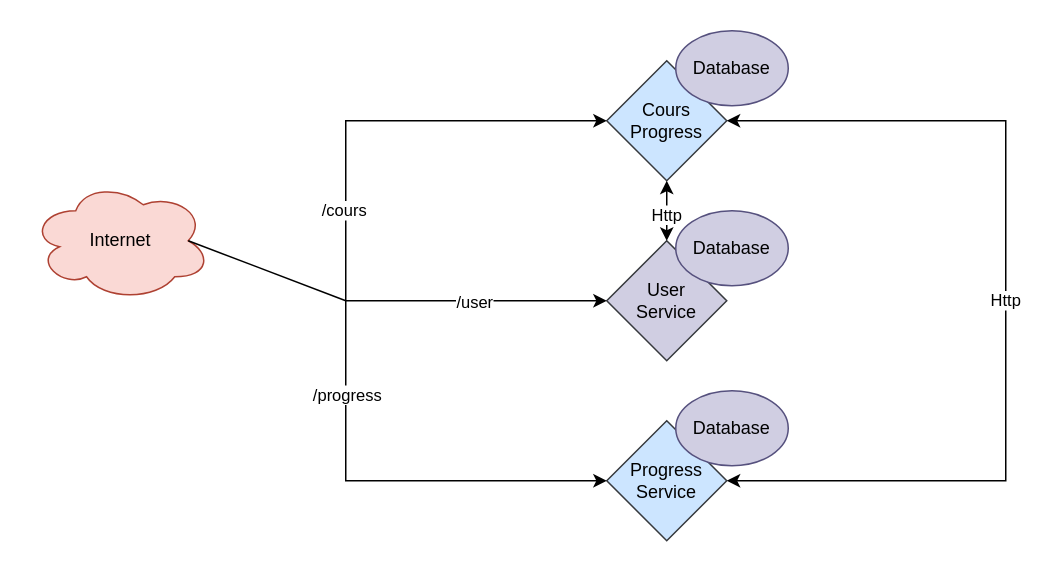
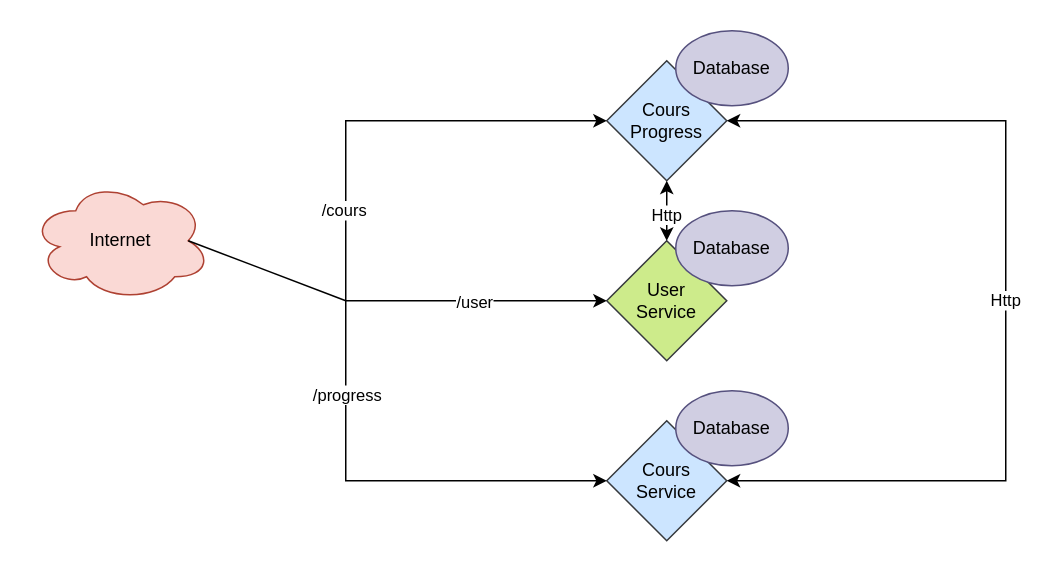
(667, 301) -> (667, 301)
(667, 481) -> (667, 481)
